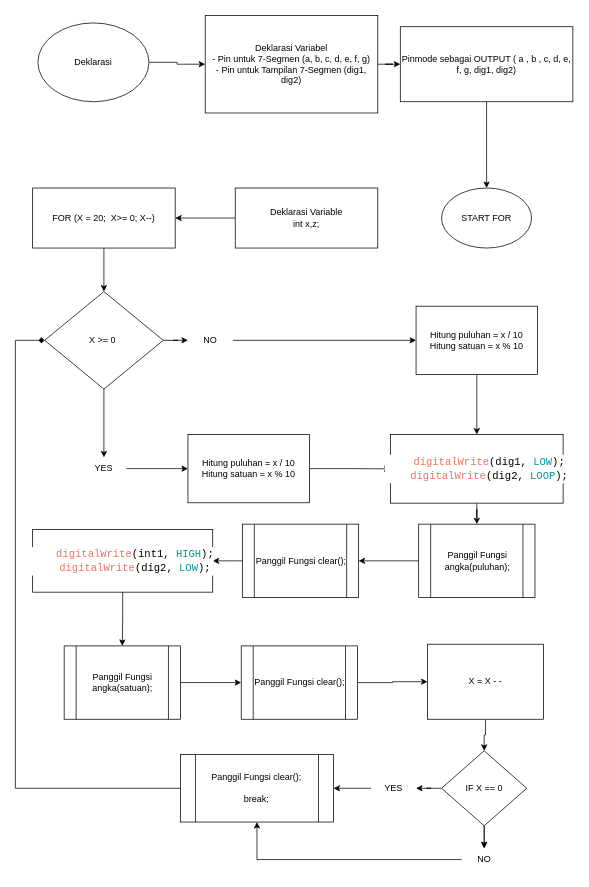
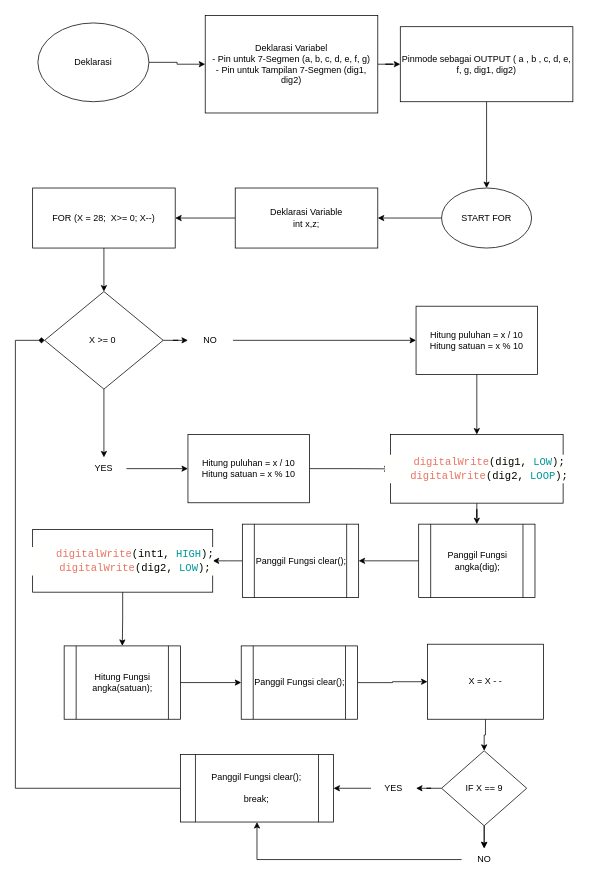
(104, 218) -> (104, 218)
none -> (384, 218)
(477, 561) -> (477, 561)
(123, 682) -> (123, 682)
(484, 788) -> (484, 788)
